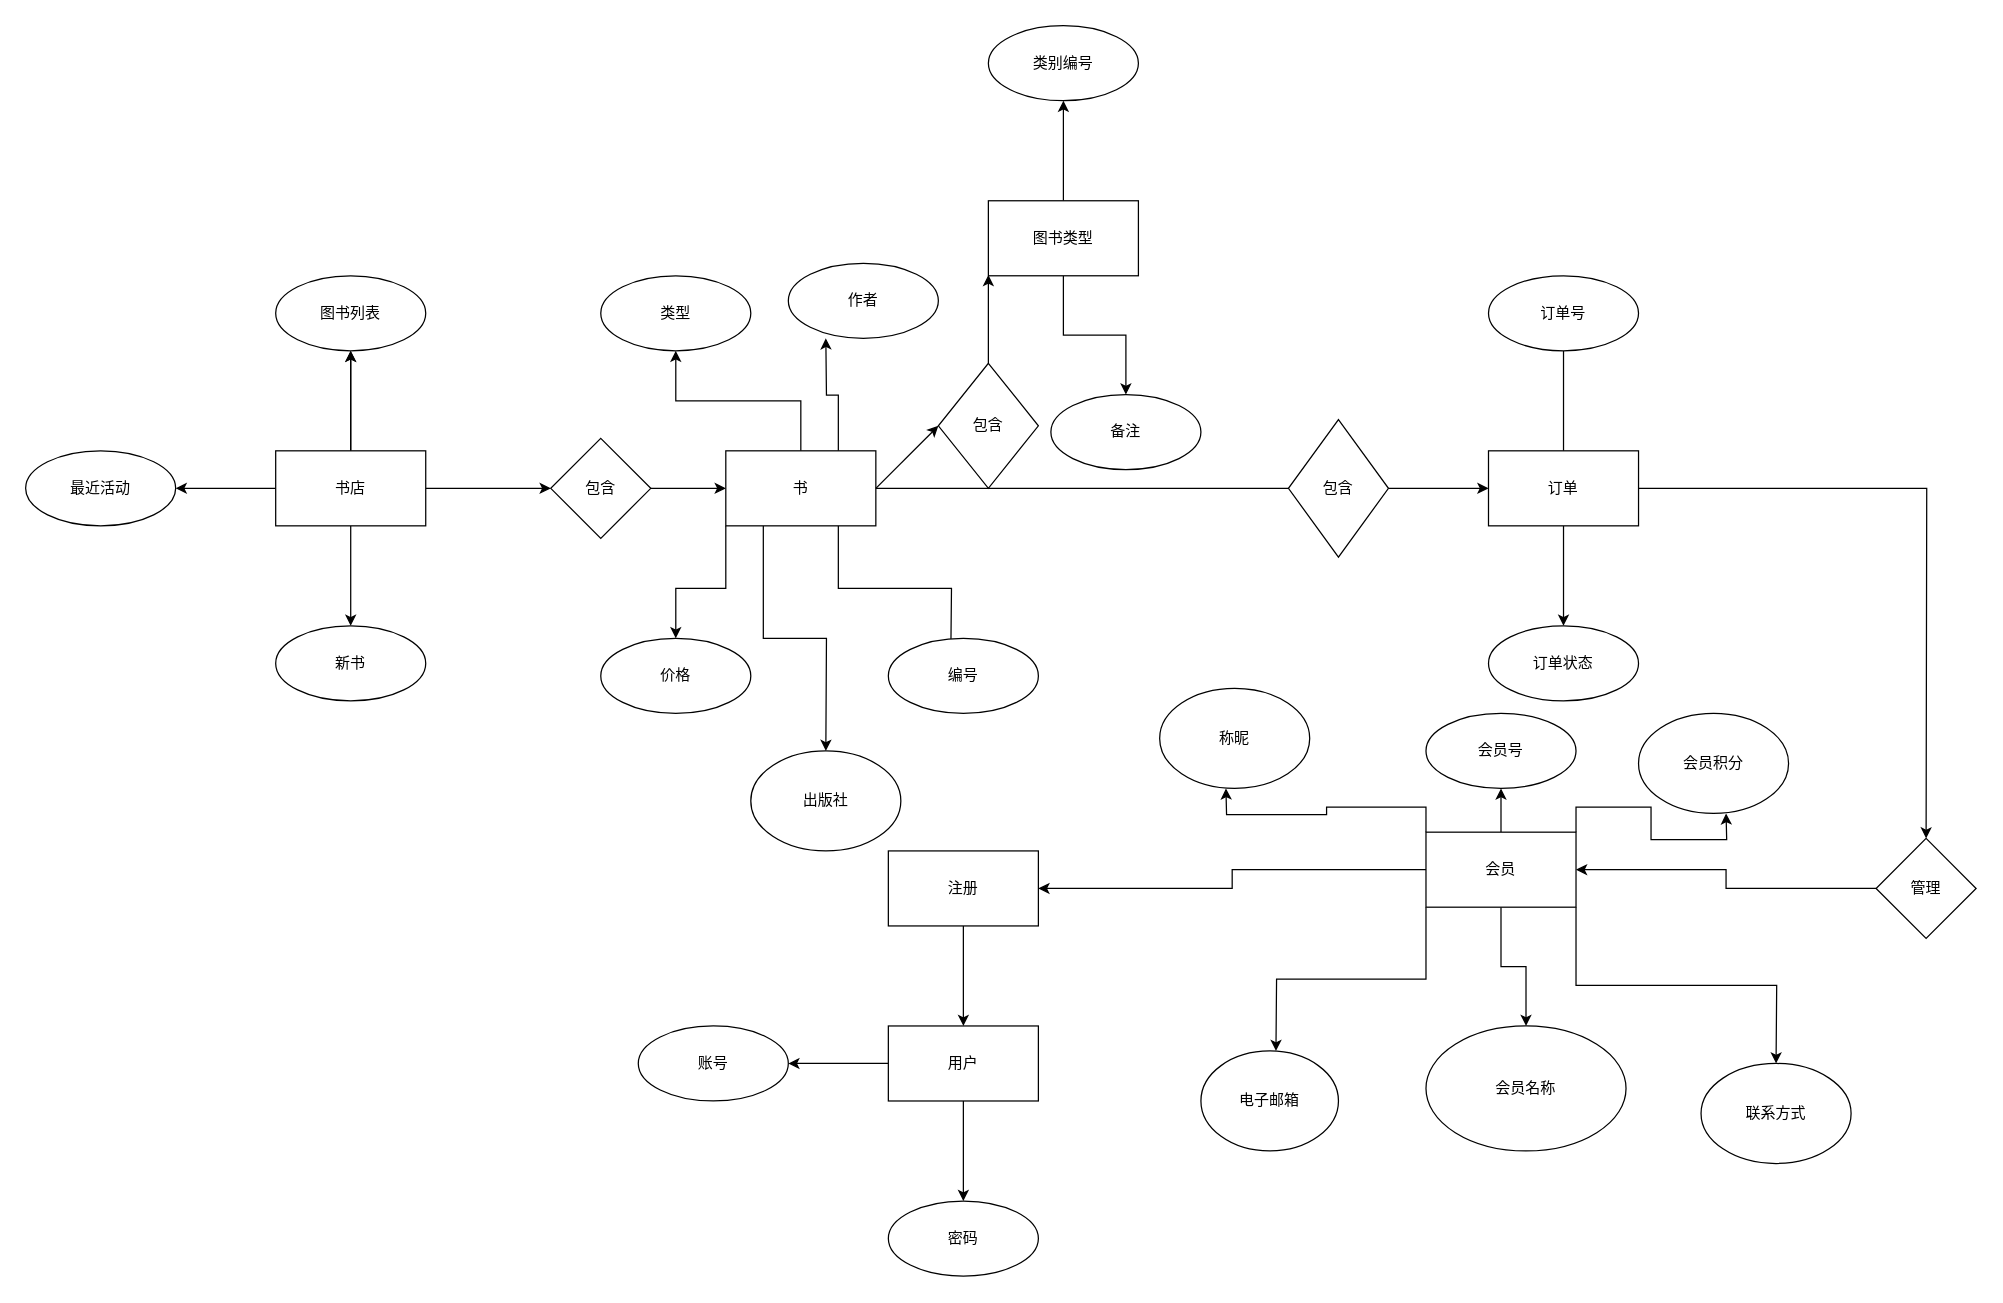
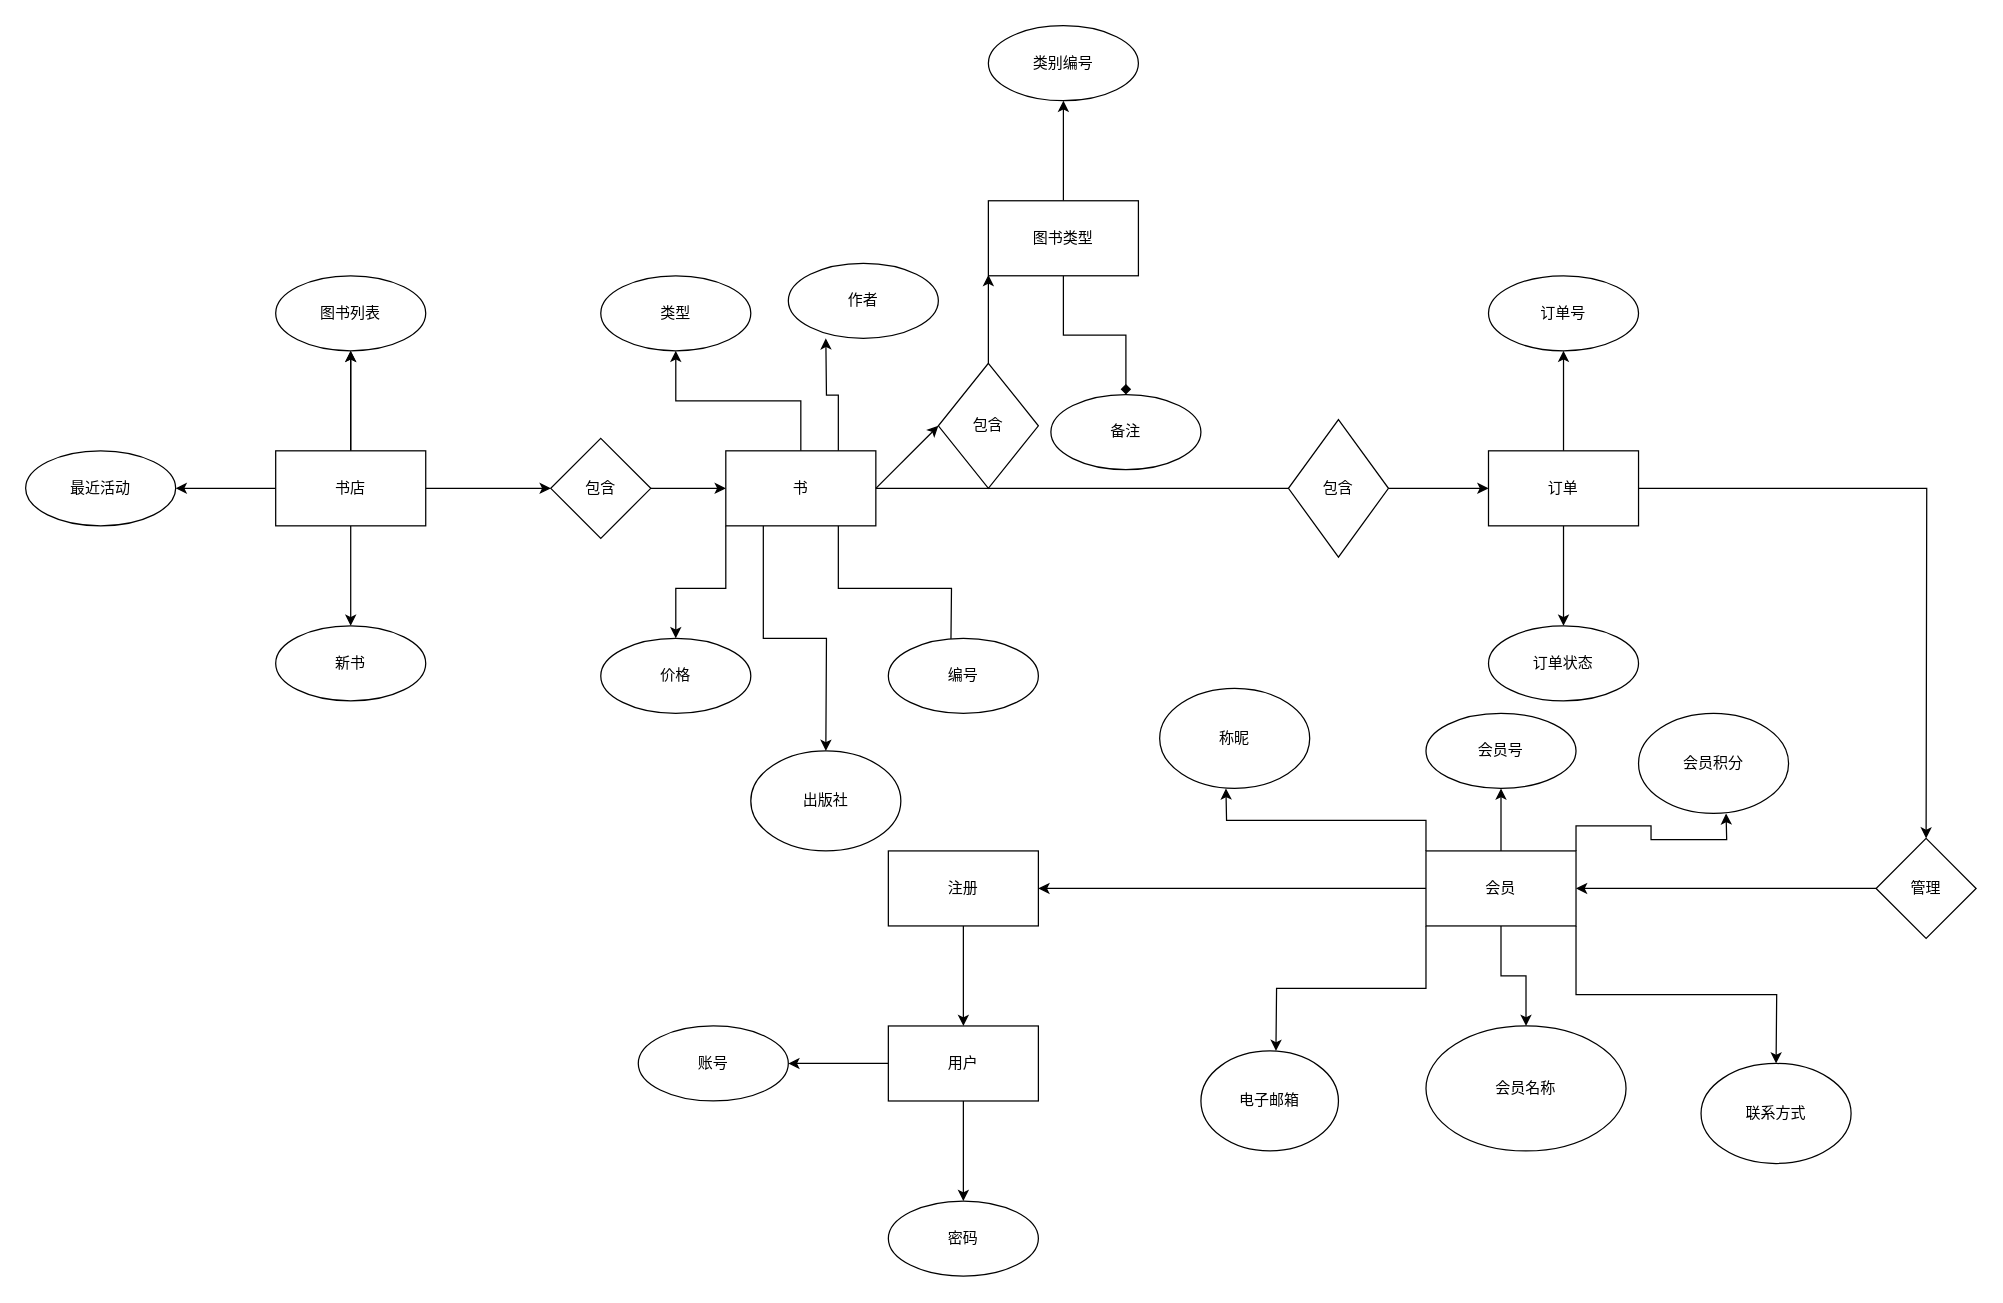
(1563, 356) -> (1563, 360)
(1126, 384) -> (1126, 384)
(1501, 869) -> (1501, 888)
